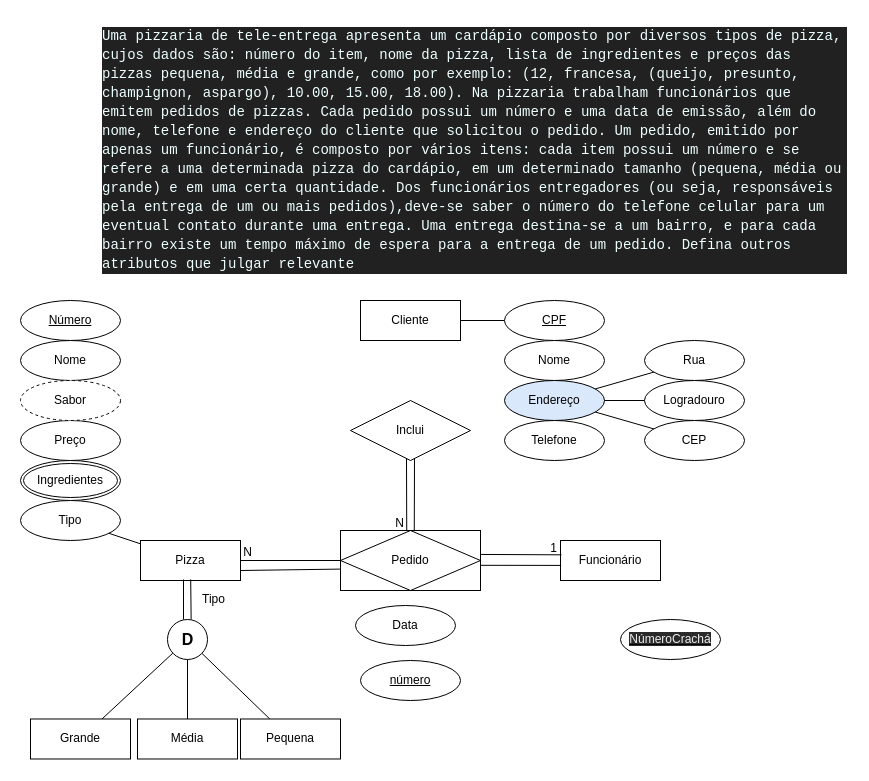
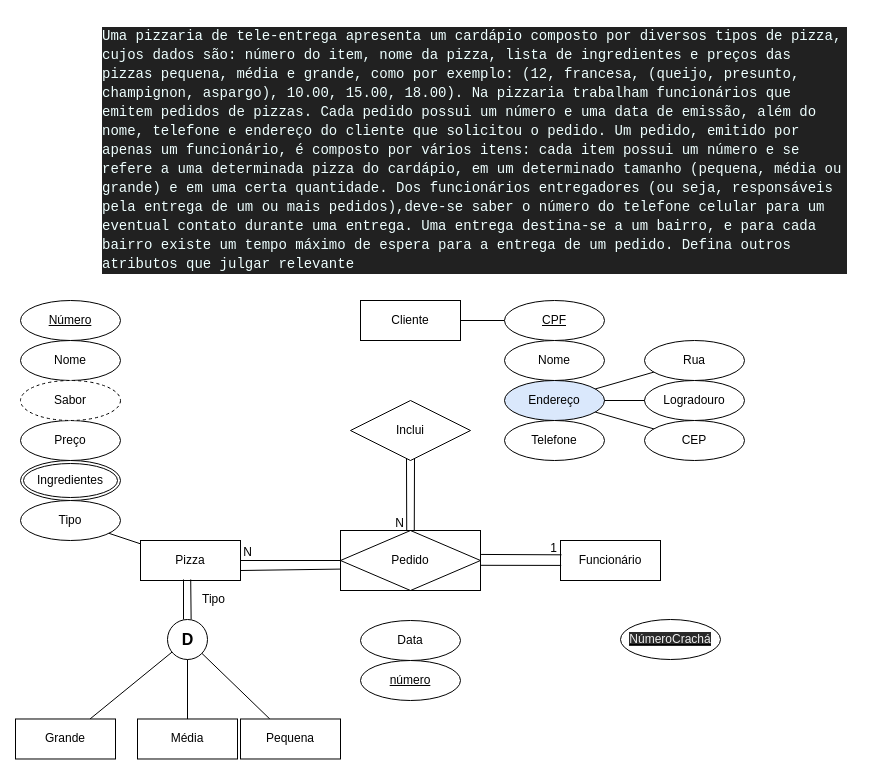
(406, 626) -> (411, 641)
(81, 739) -> (66, 739)
